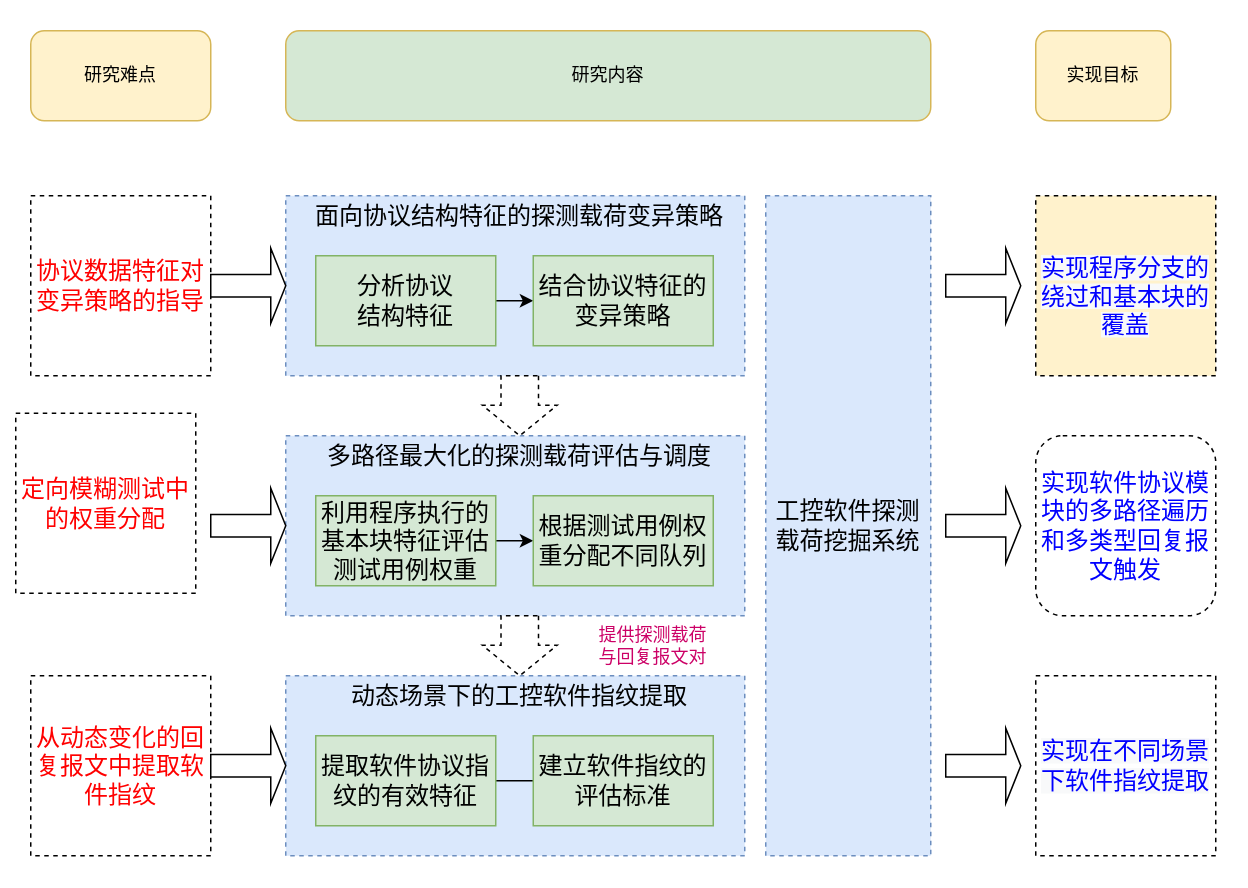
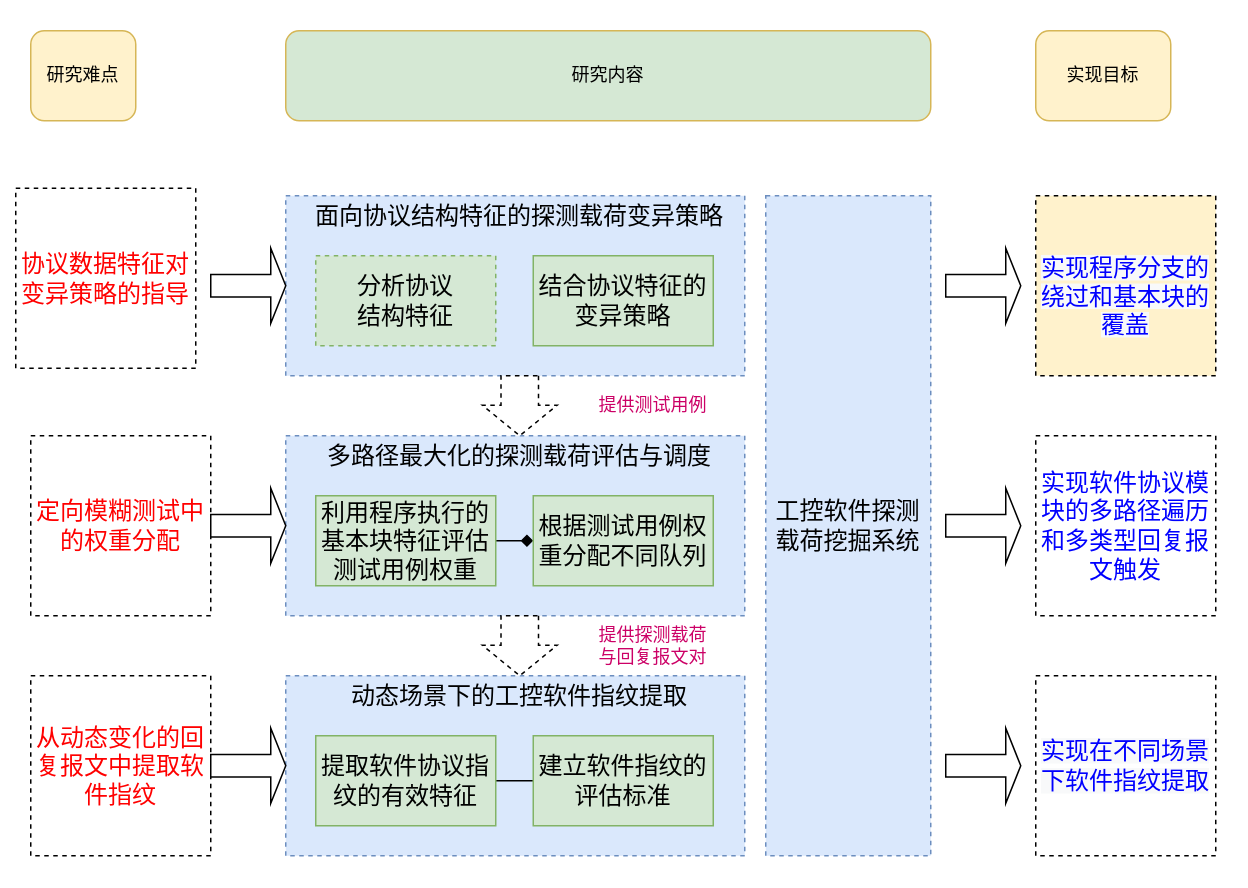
(121, 76) -> (83, 76)
(121, 286) -> (106, 278)
(406, 301) -> (406, 301)
(509, 301) -> none
none -> (653, 406)
(106, 503) -> (121, 526)
(1126, 526) -> (1126, 526)
(522, 541) -> (521, 541)
